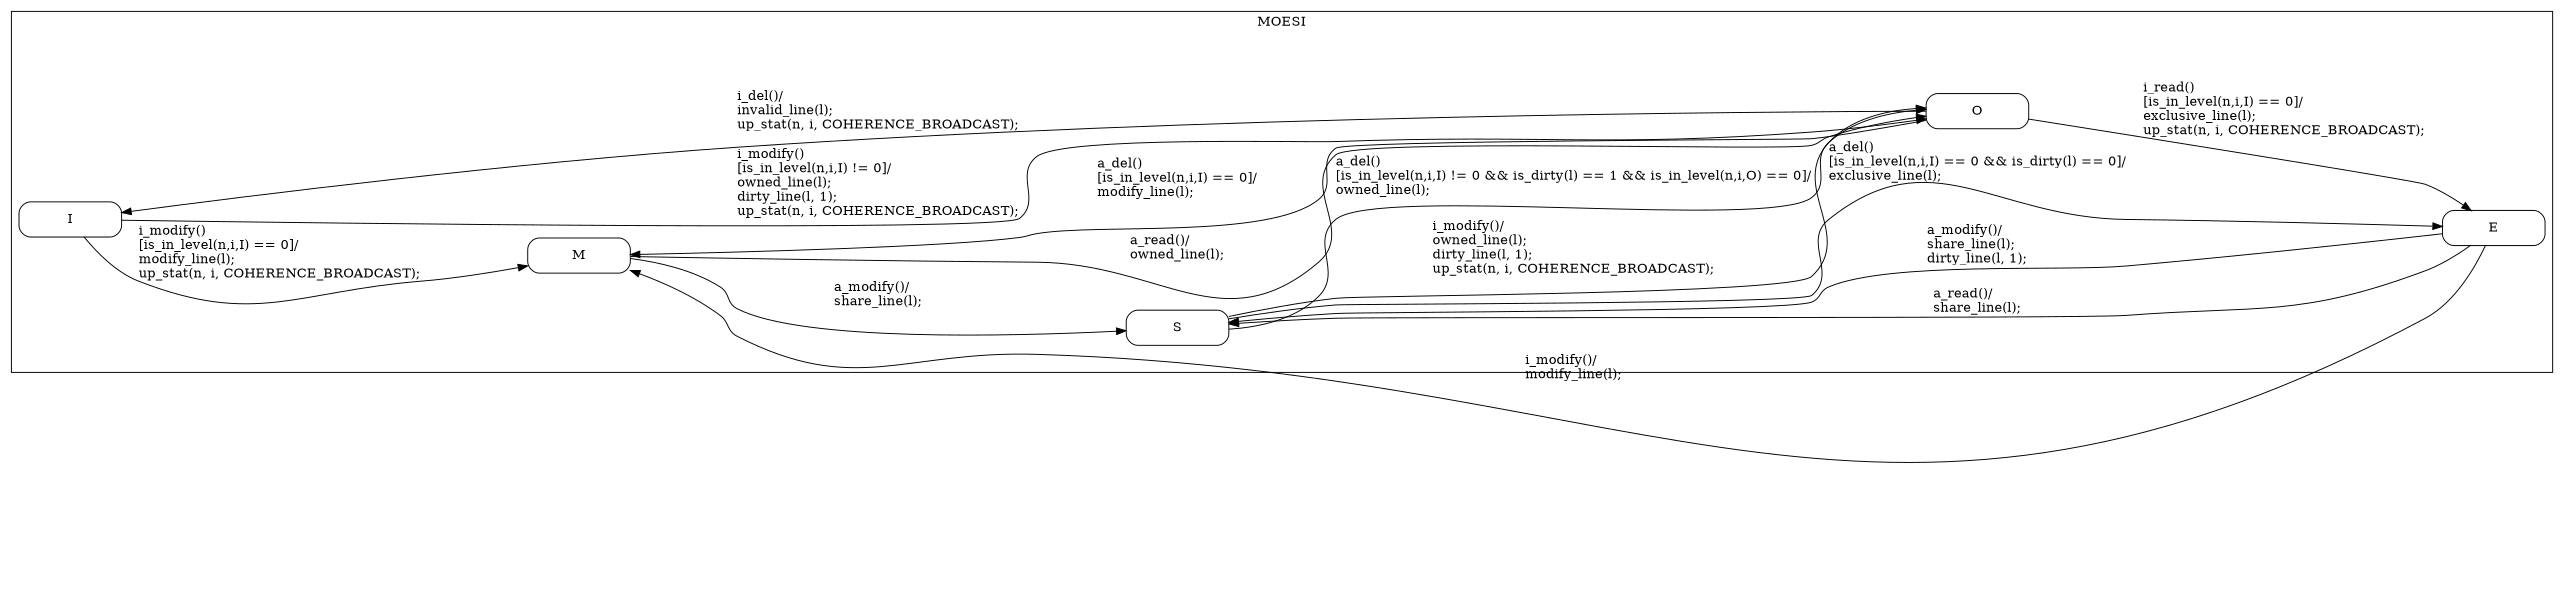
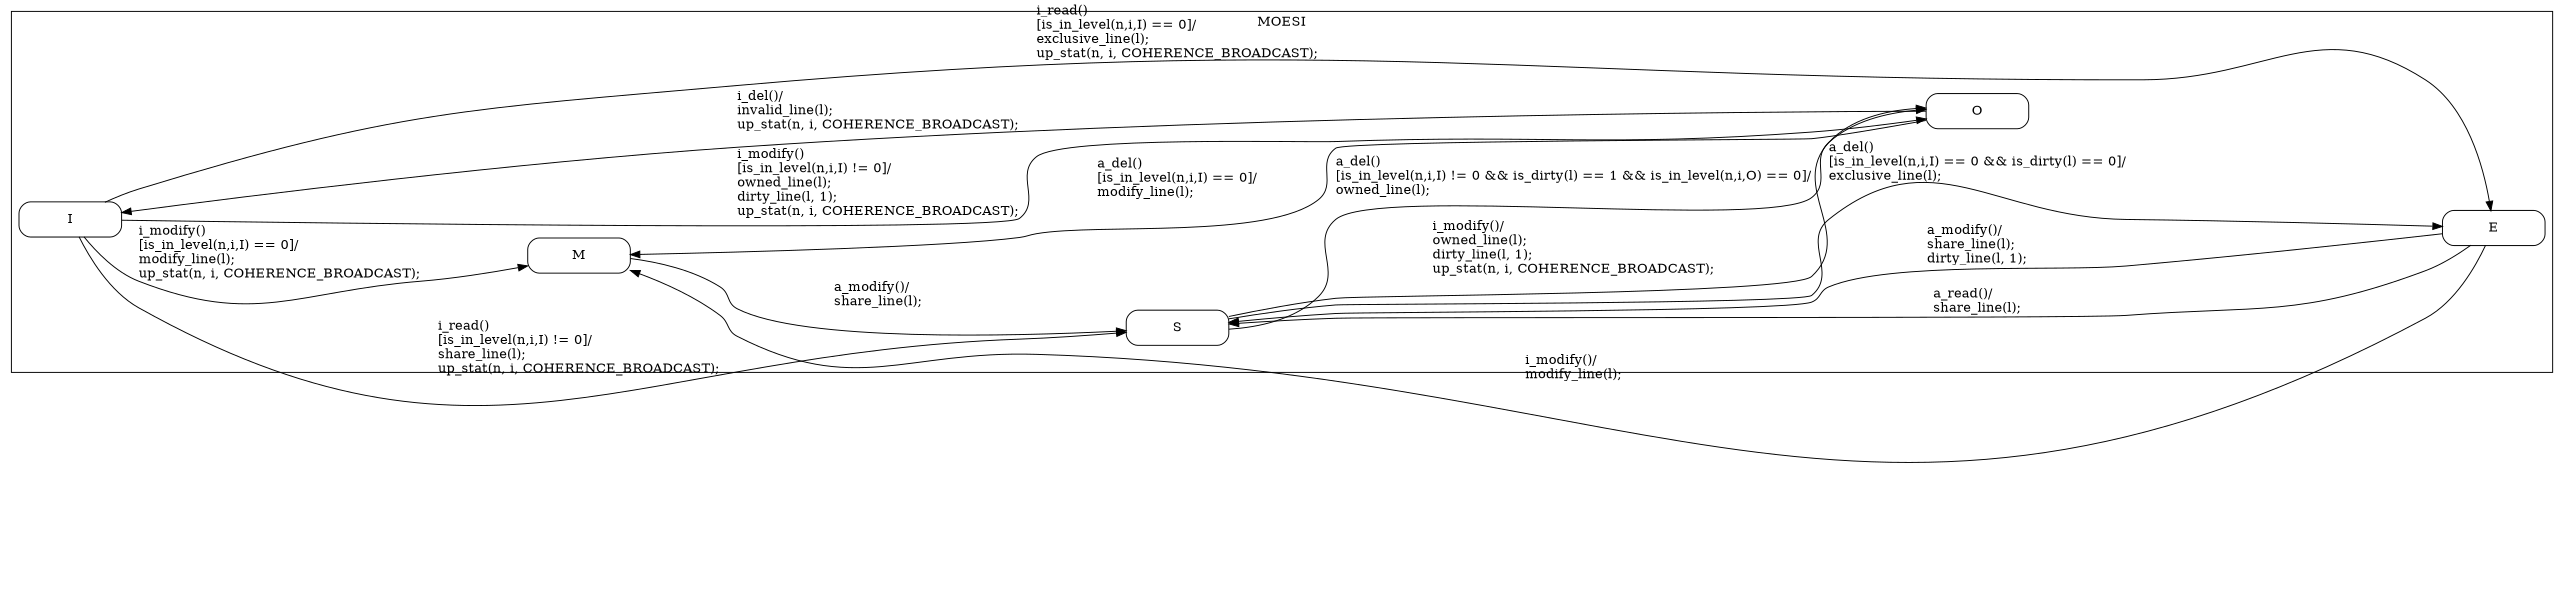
(2249, 154) -> (1333, 61)
(1319, 262) -> none
none -> (574, 398)
